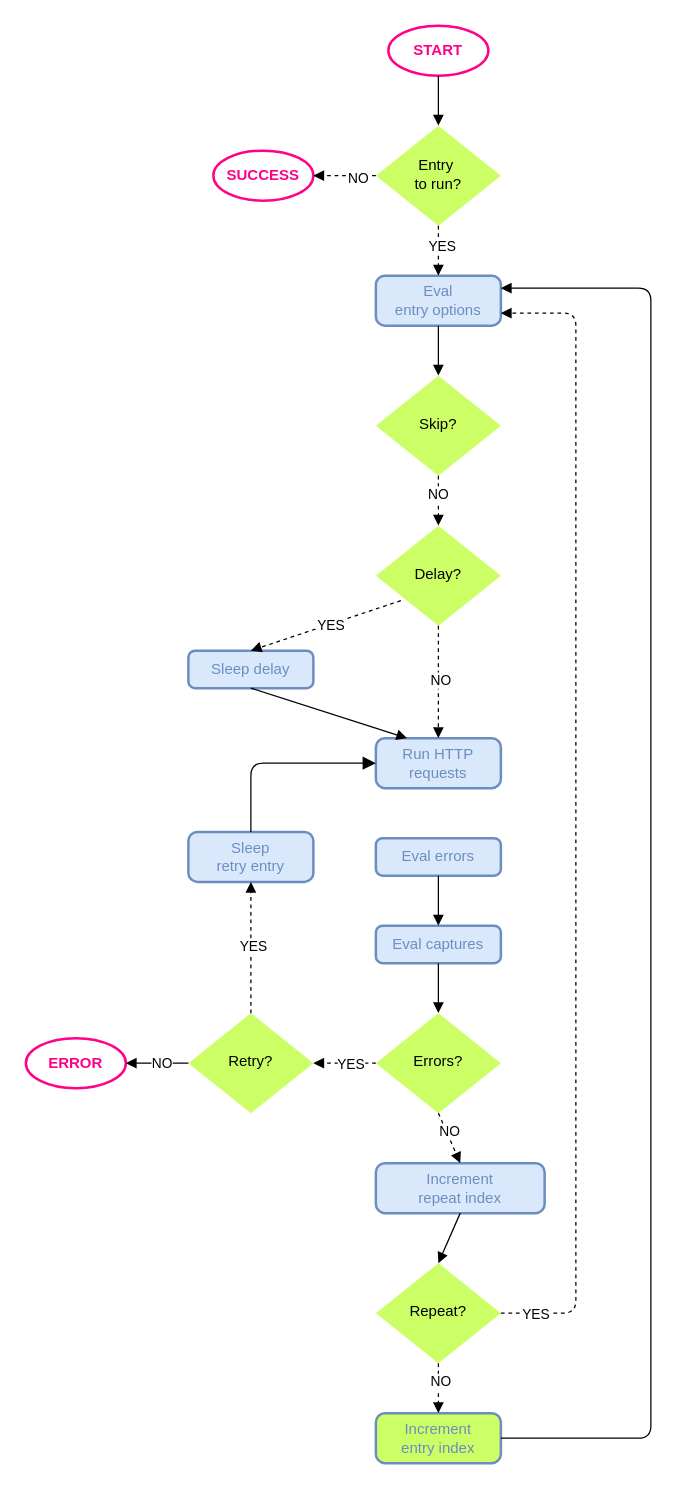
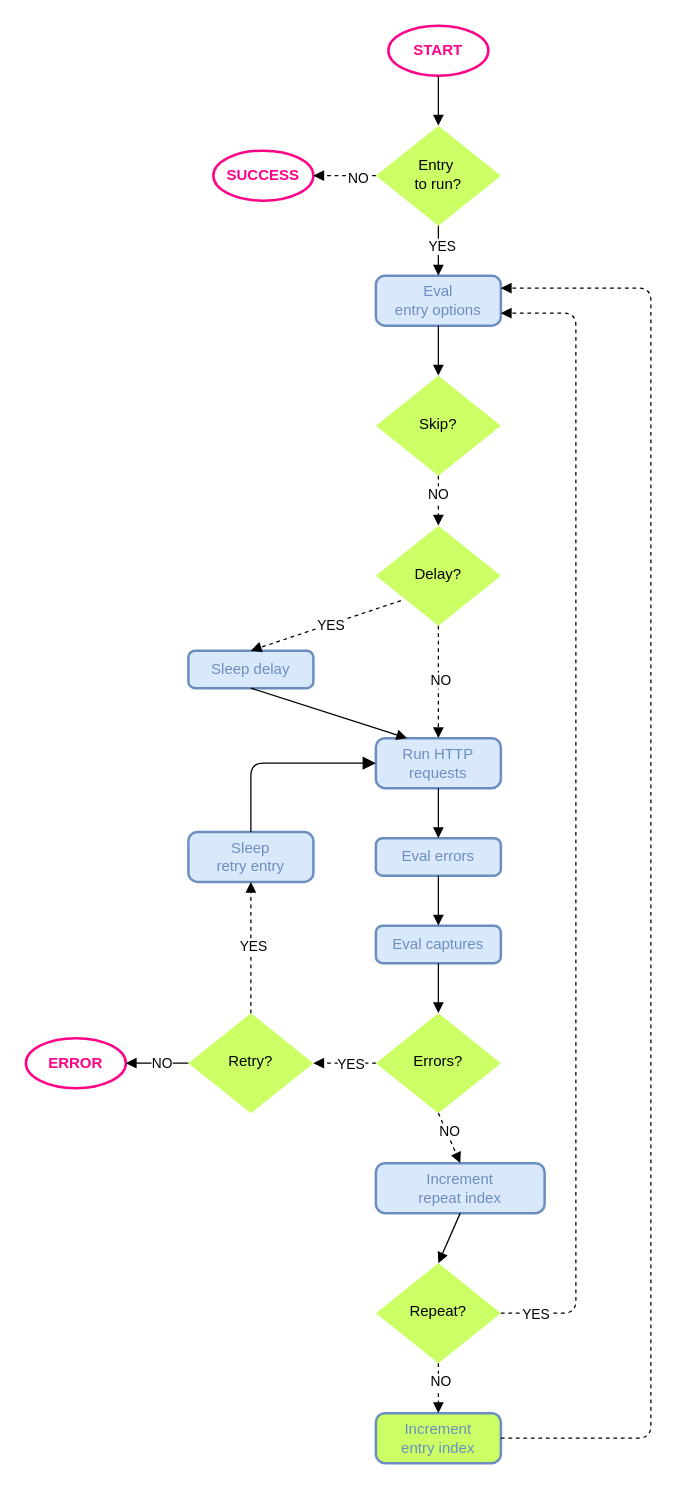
(438, 234) -> (438, 234)
none -> (438, 808)
(651, 869) -> (651, 869)
